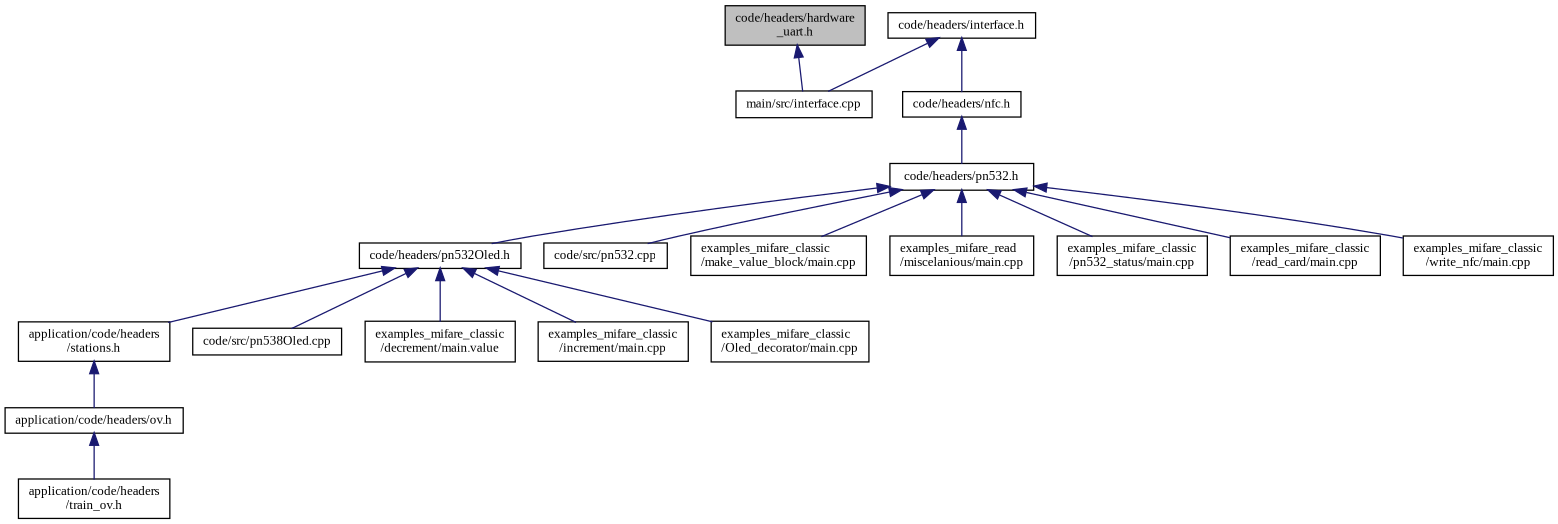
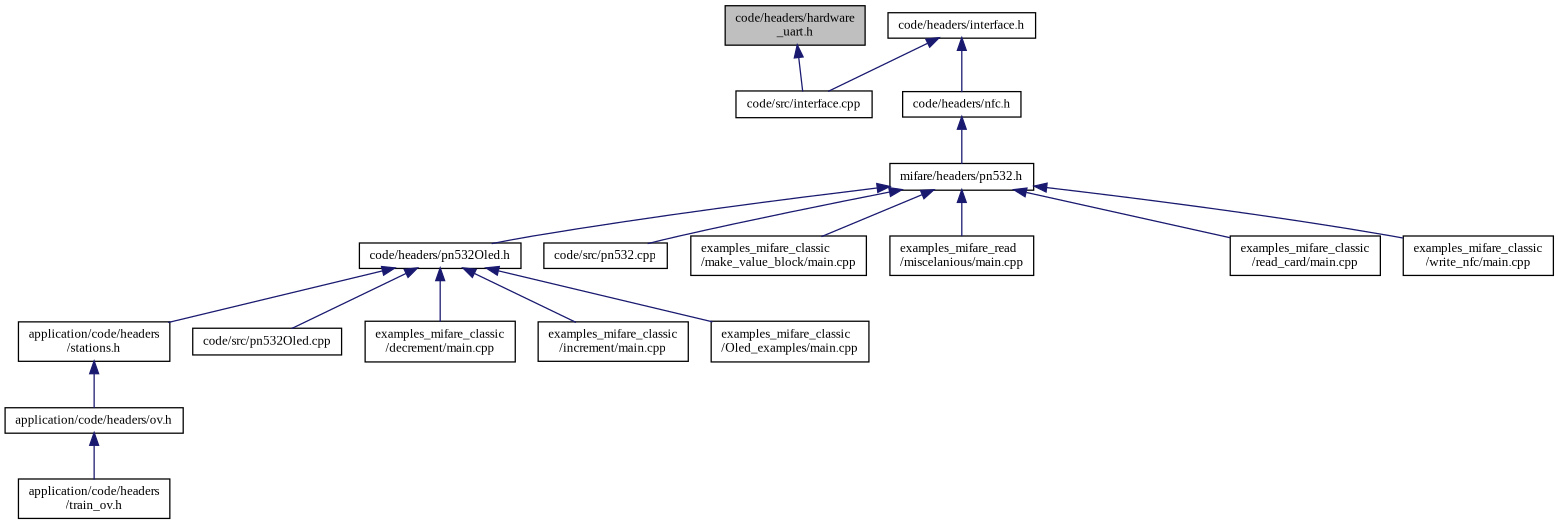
(804, 104) -> (804, 104)
(962, 177) -> (962, 177)
(1132, 256) -> none
(267, 342) -> (267, 342)
(440, 342) -> (440, 342)
(790, 342) -> (790, 342)
